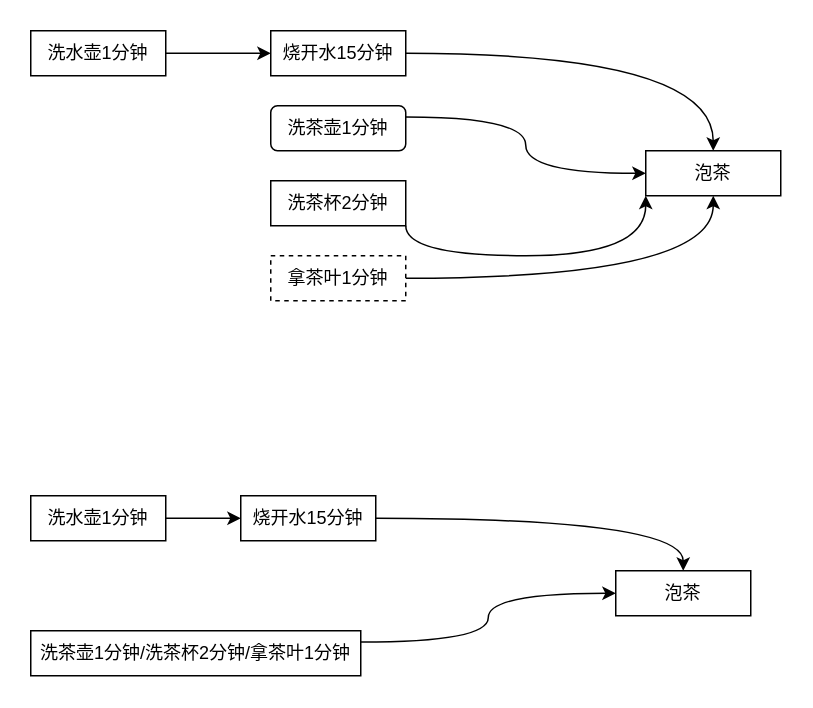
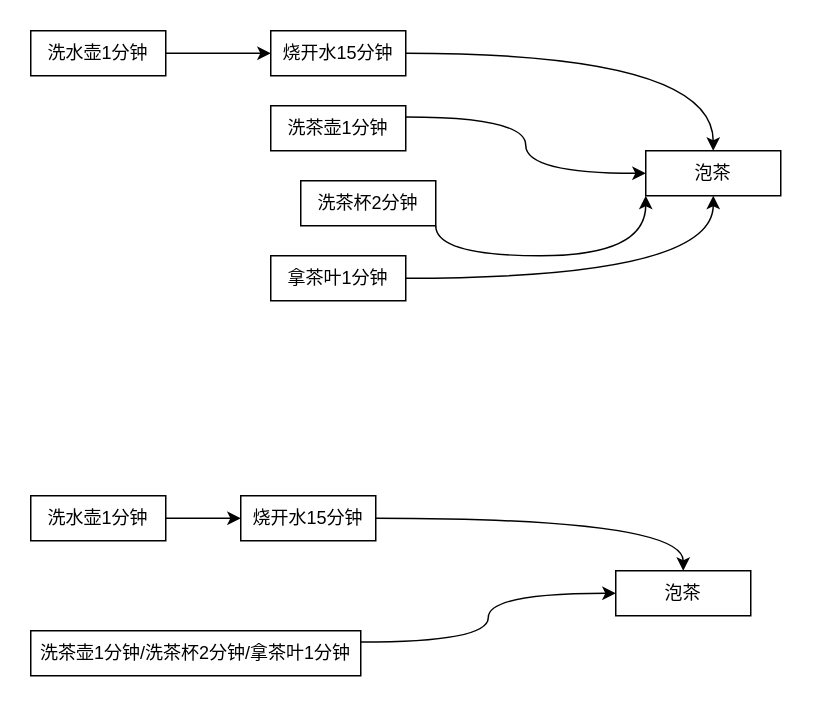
(338, 128) -> (338, 128)
(338, 203) -> (368, 203)
(338, 278) -> (338, 278)
